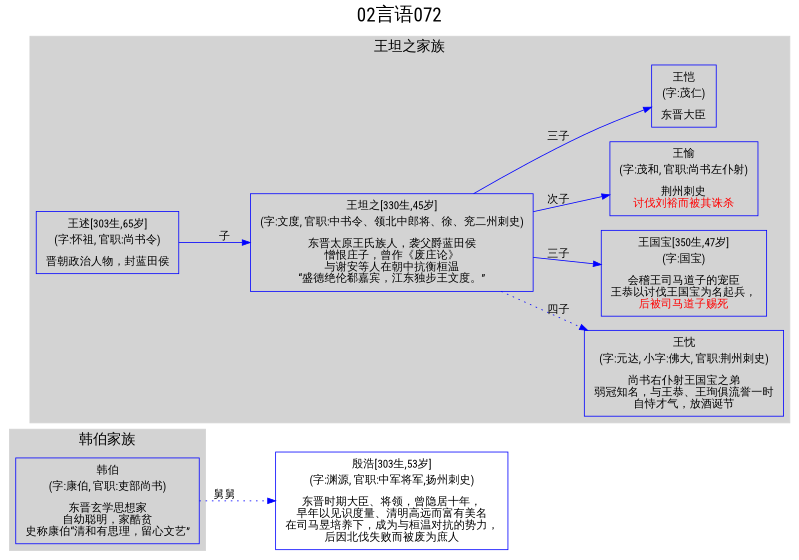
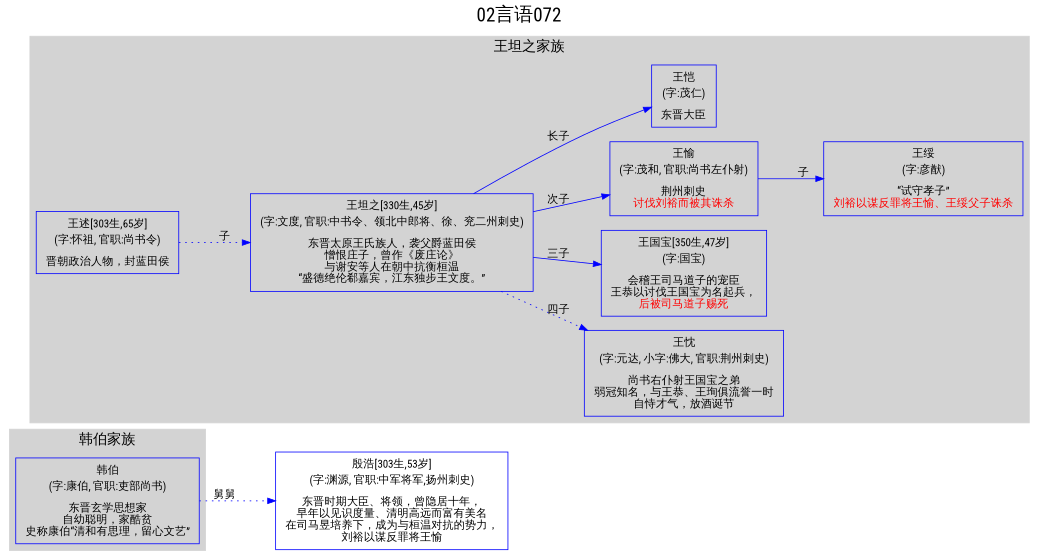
(559, 137) -> (559, 137)
none -> (923, 179)
(210, 243) -> (210, 243)
(392, 537) -> (392, 537)
